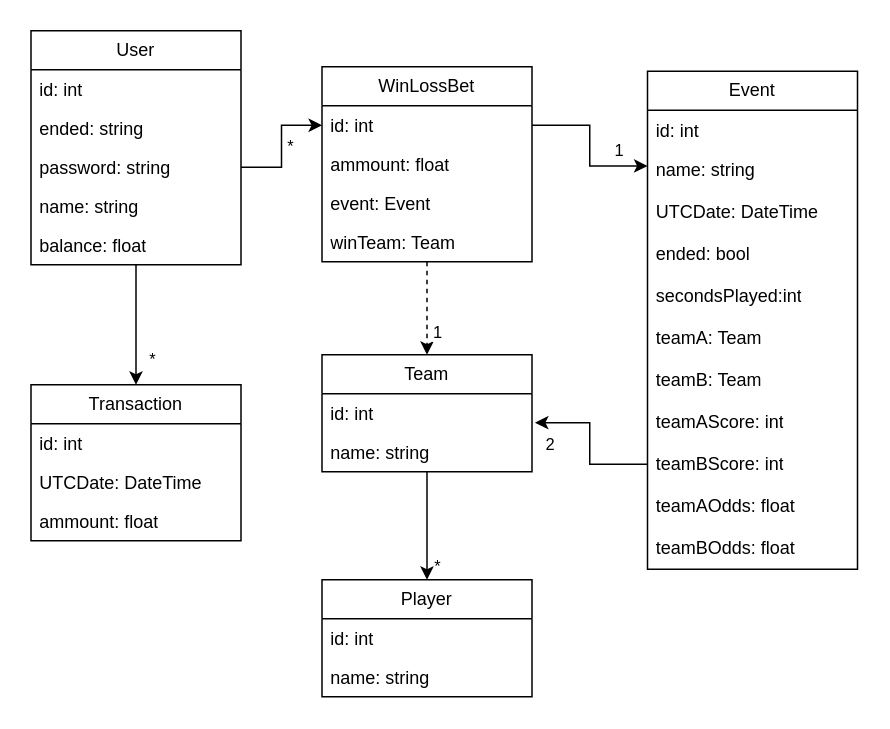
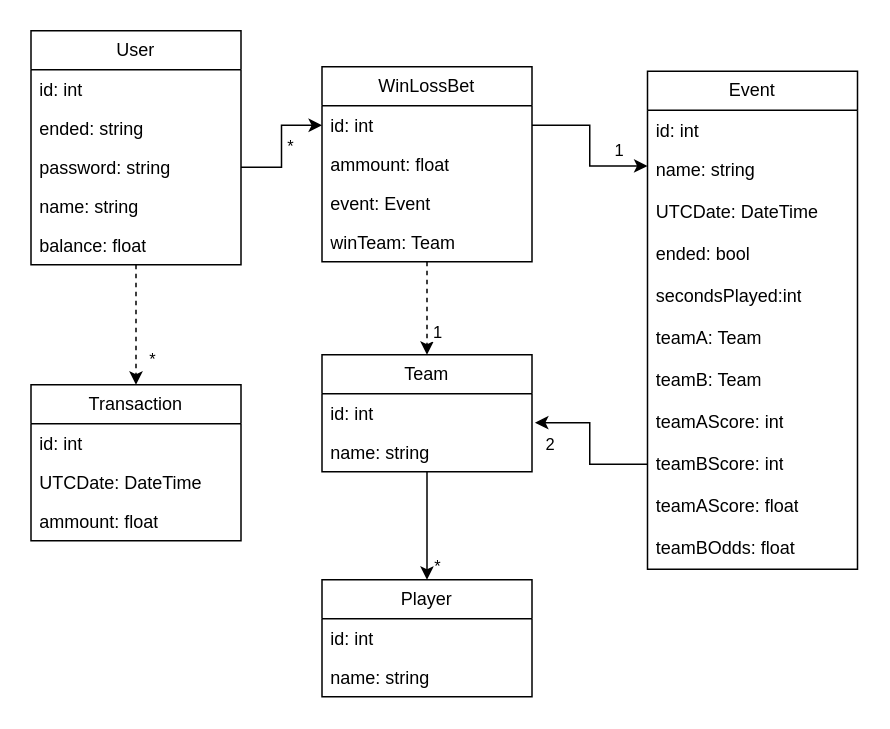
(136, 320) -> (136, 320)
(730, 507) -> (735, 507)
